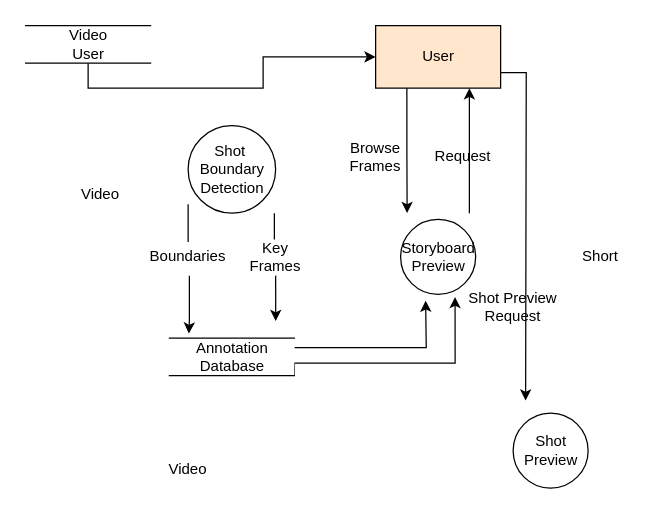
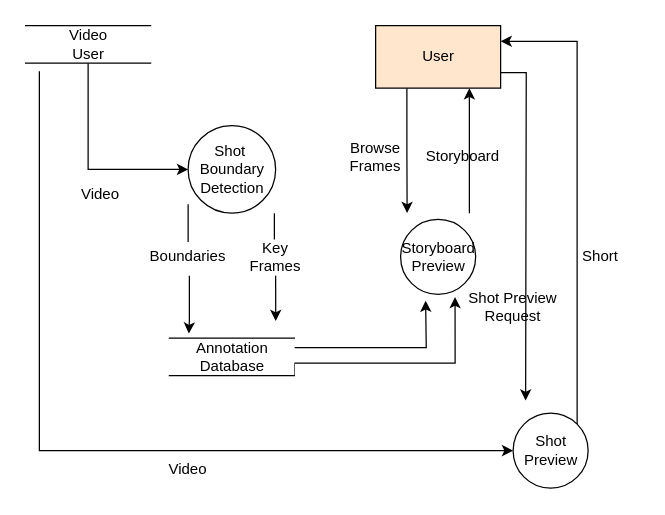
(241, 88) -> (92, 169)
(463, 157) -> (463, 157)
none -> (577, 199)
none -> (82, 451)
